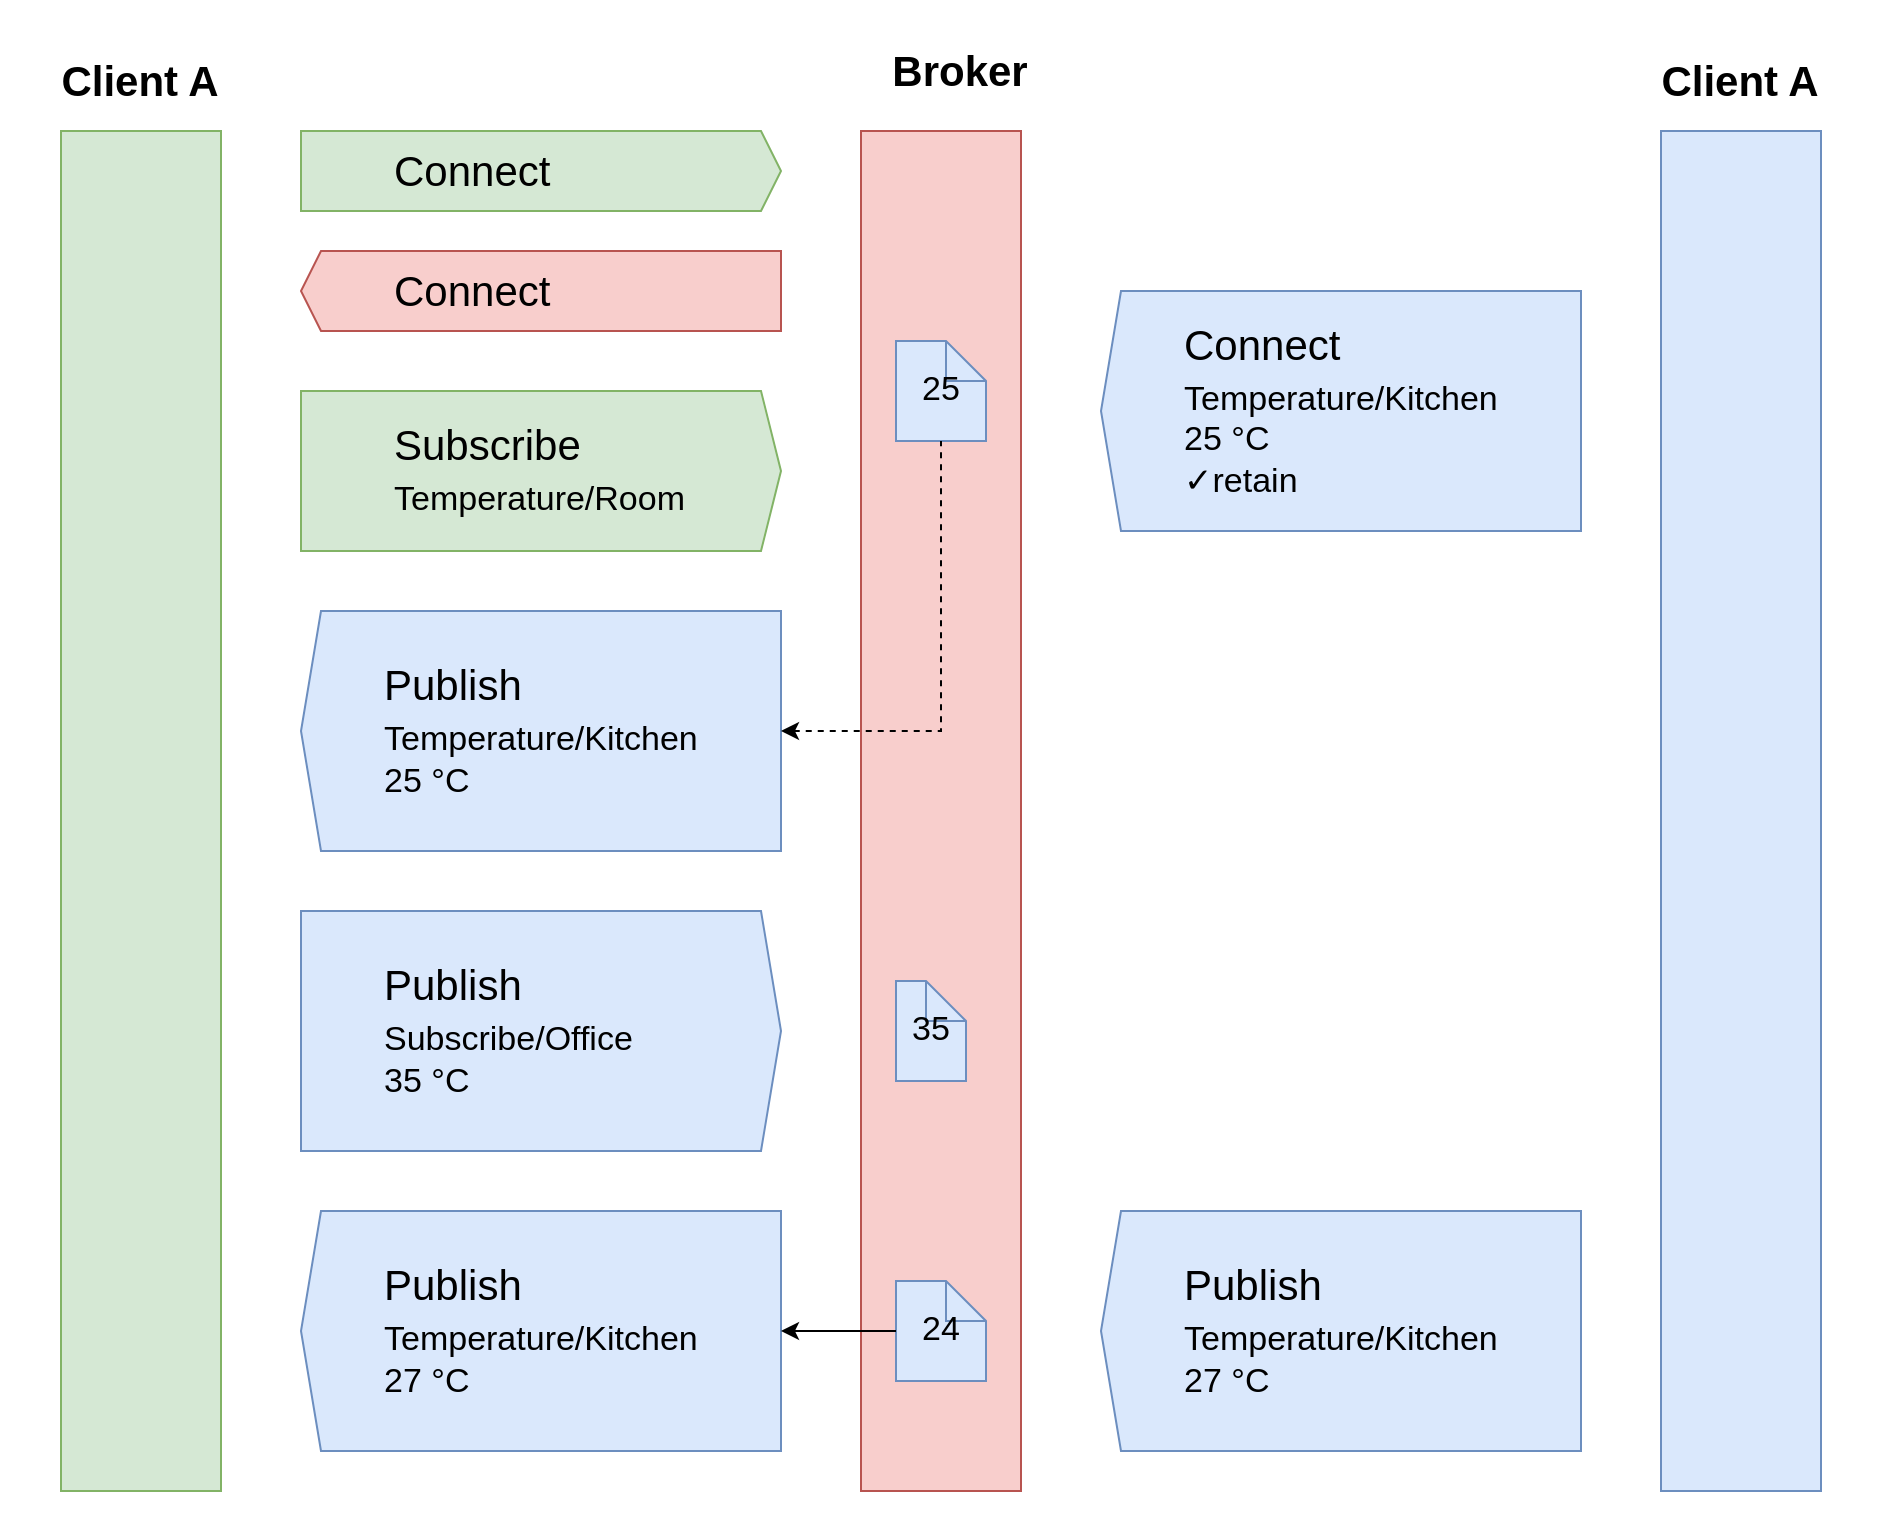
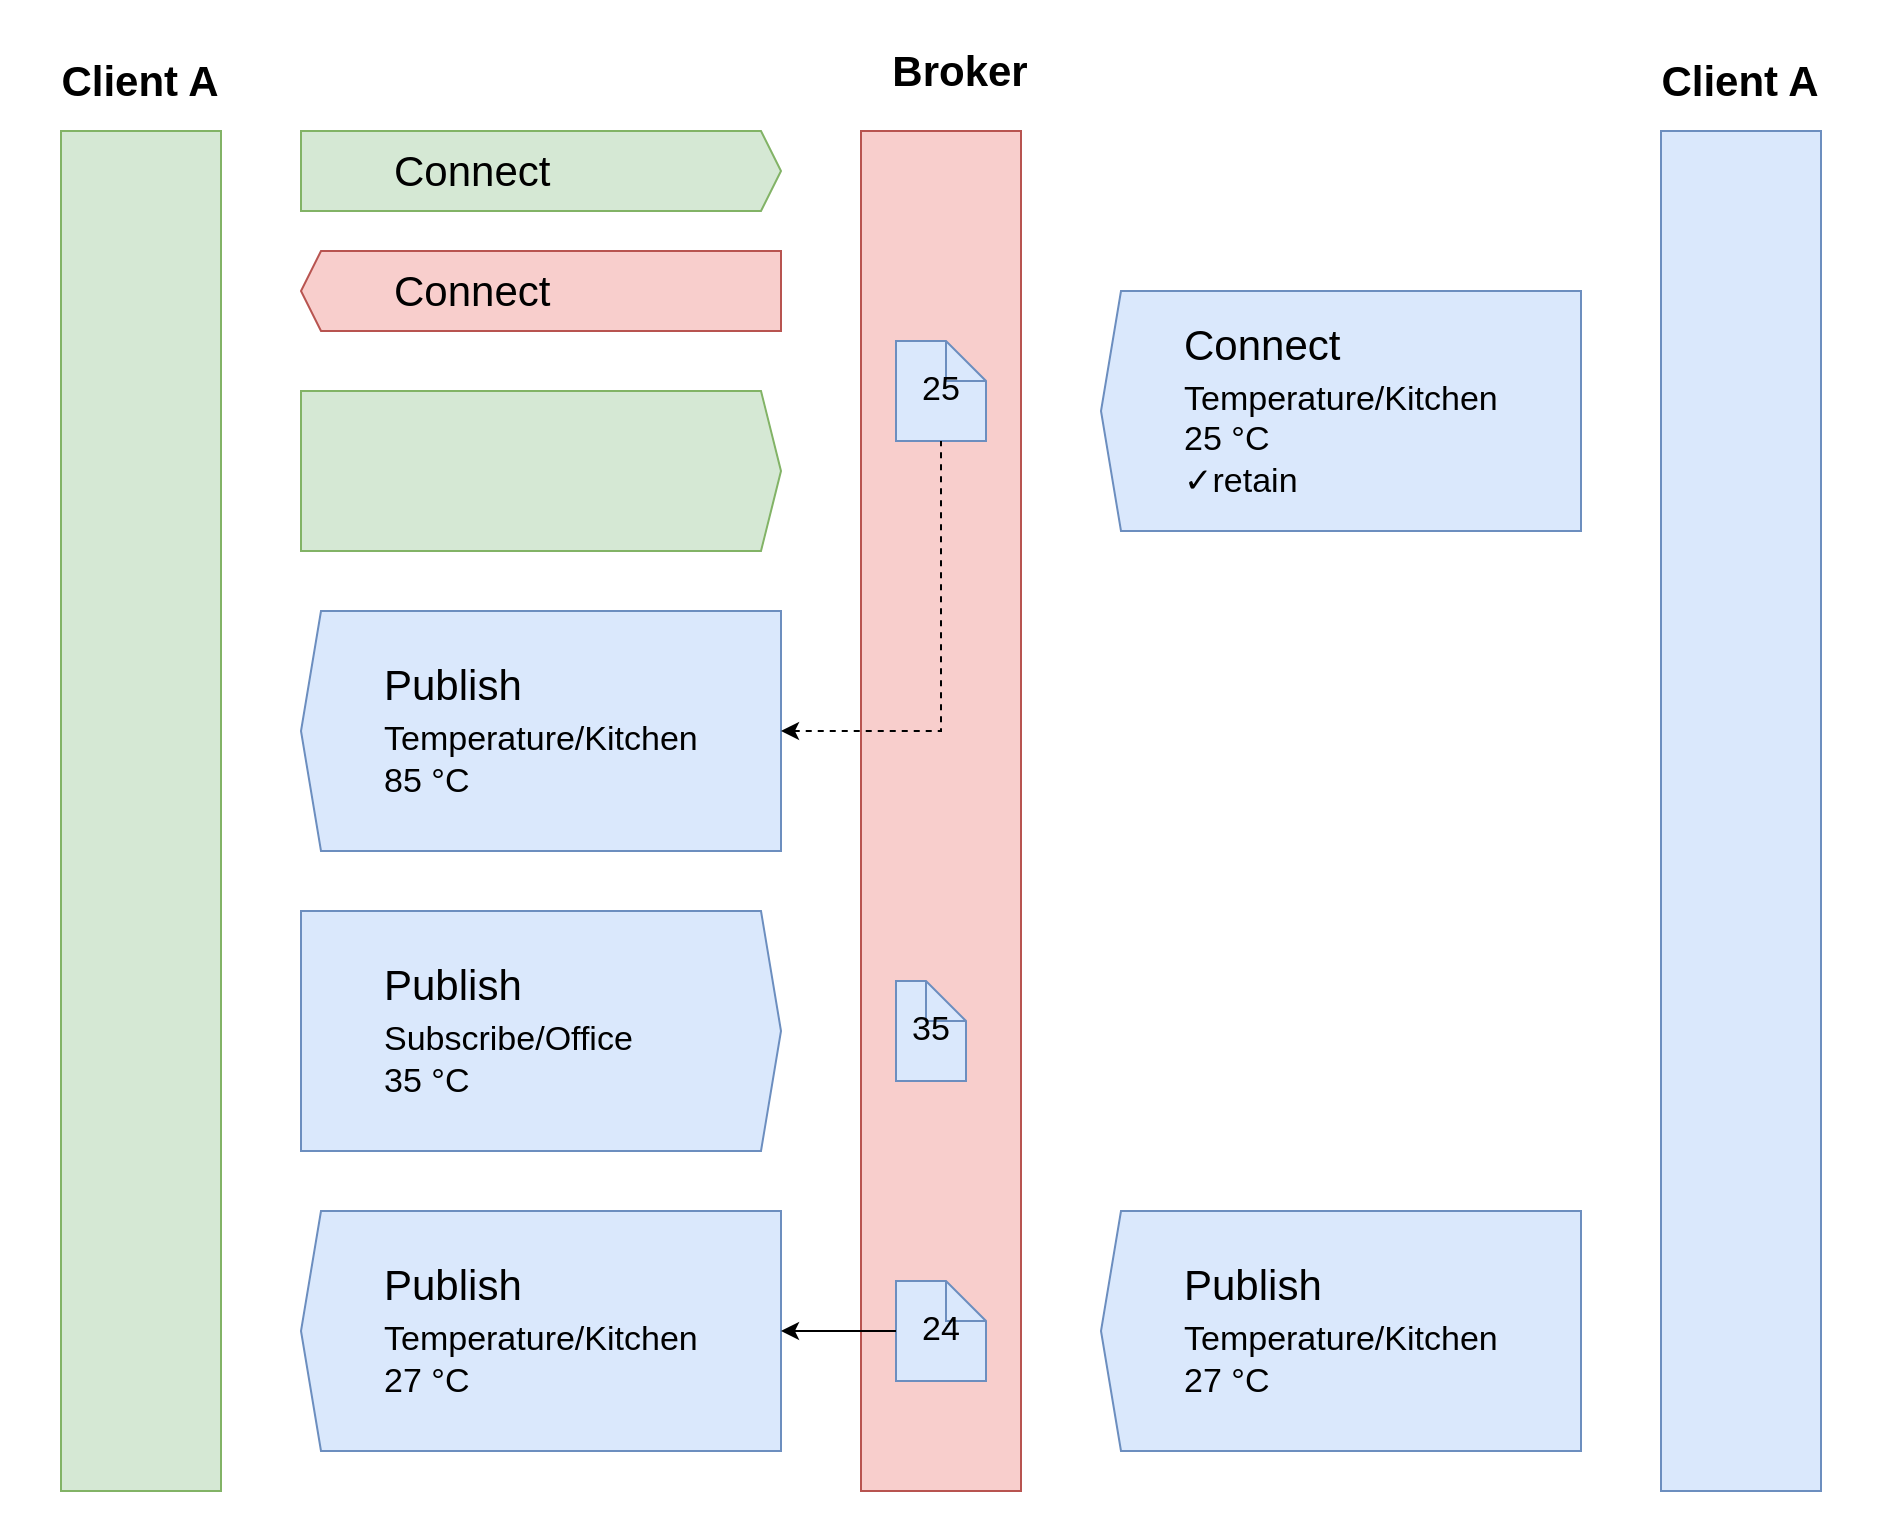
(541, 471) -> none
(543, 731) -> (543, 731)
